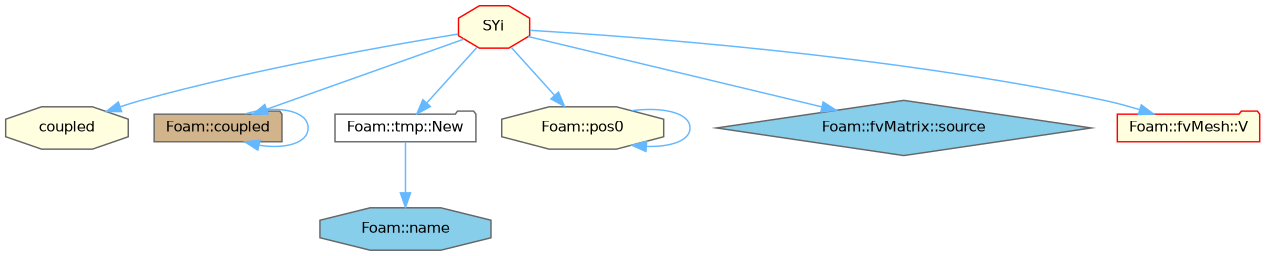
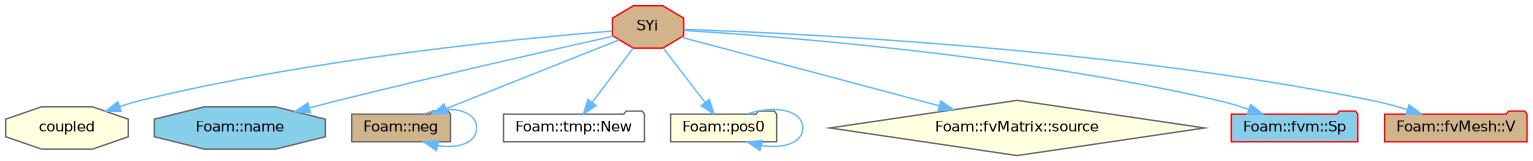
(494, 27) -> (648, 27)
(218, 128) -> (401, 128)
(583, 128) -> (724, 128)
(904, 128) -> (1017, 128)
(1189, 128) -> (1456, 128)
none -> (1295, 128)
(405, 167) -> (461, 71)
